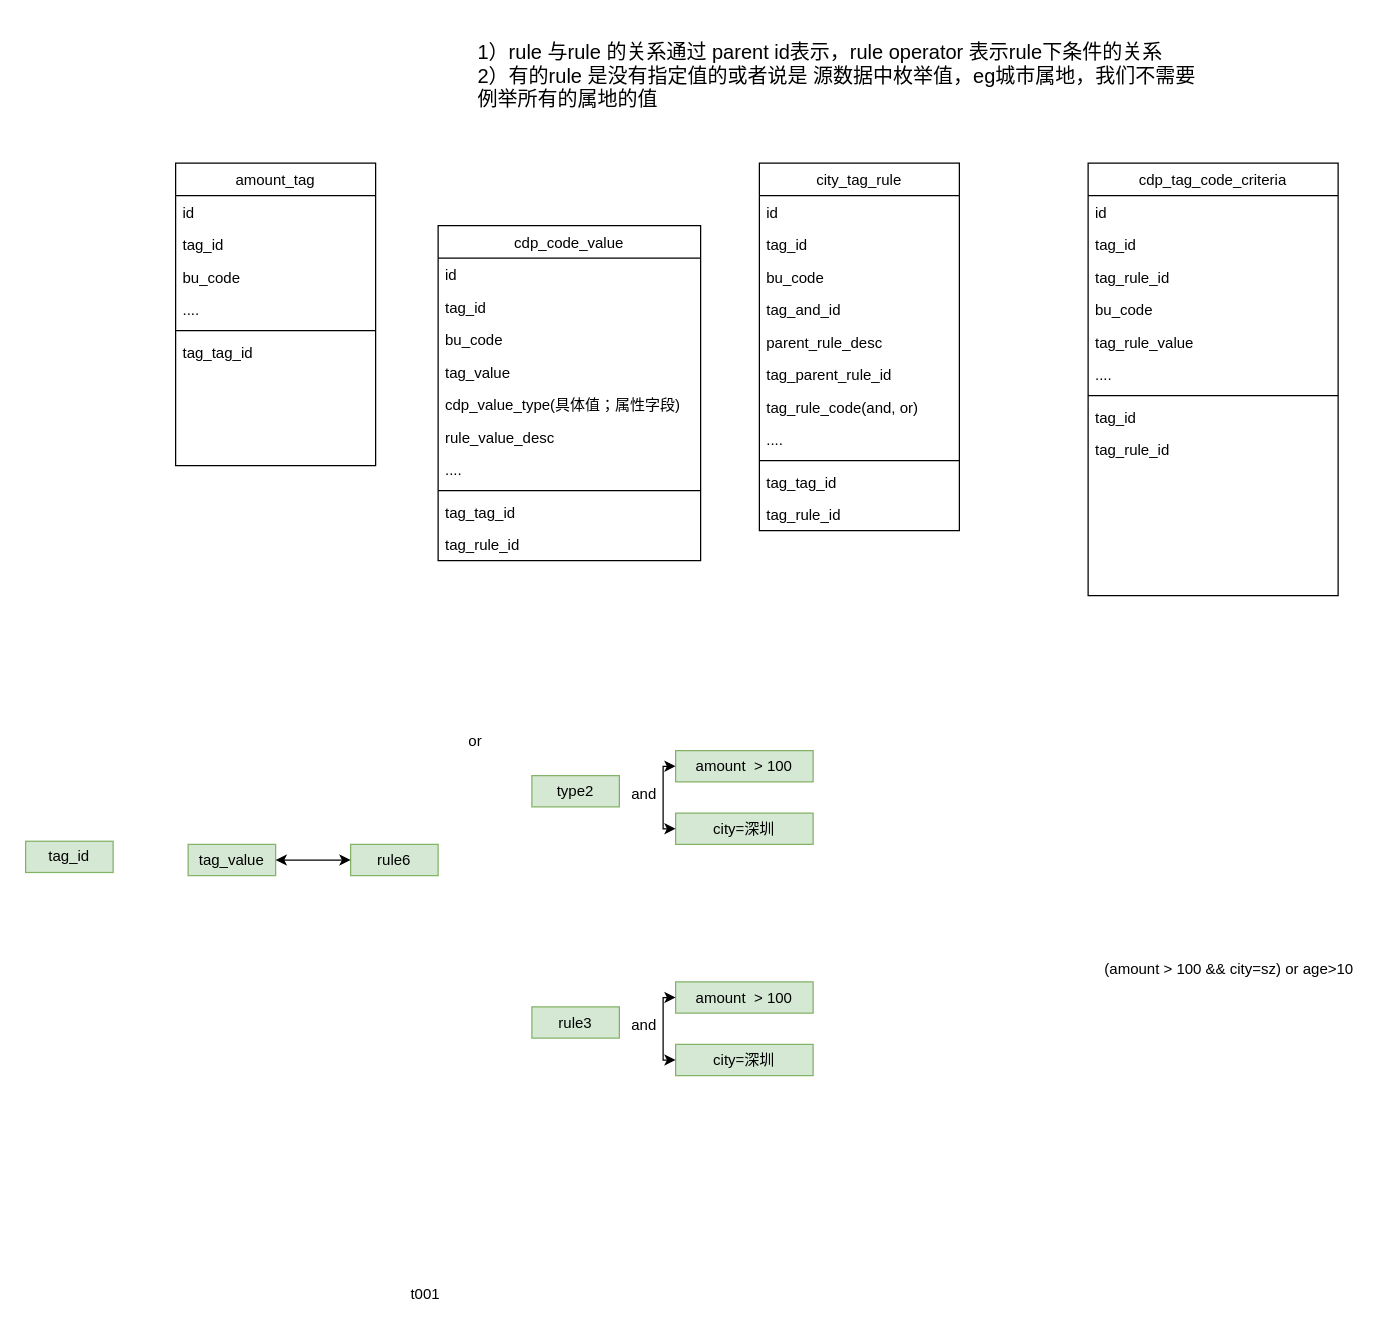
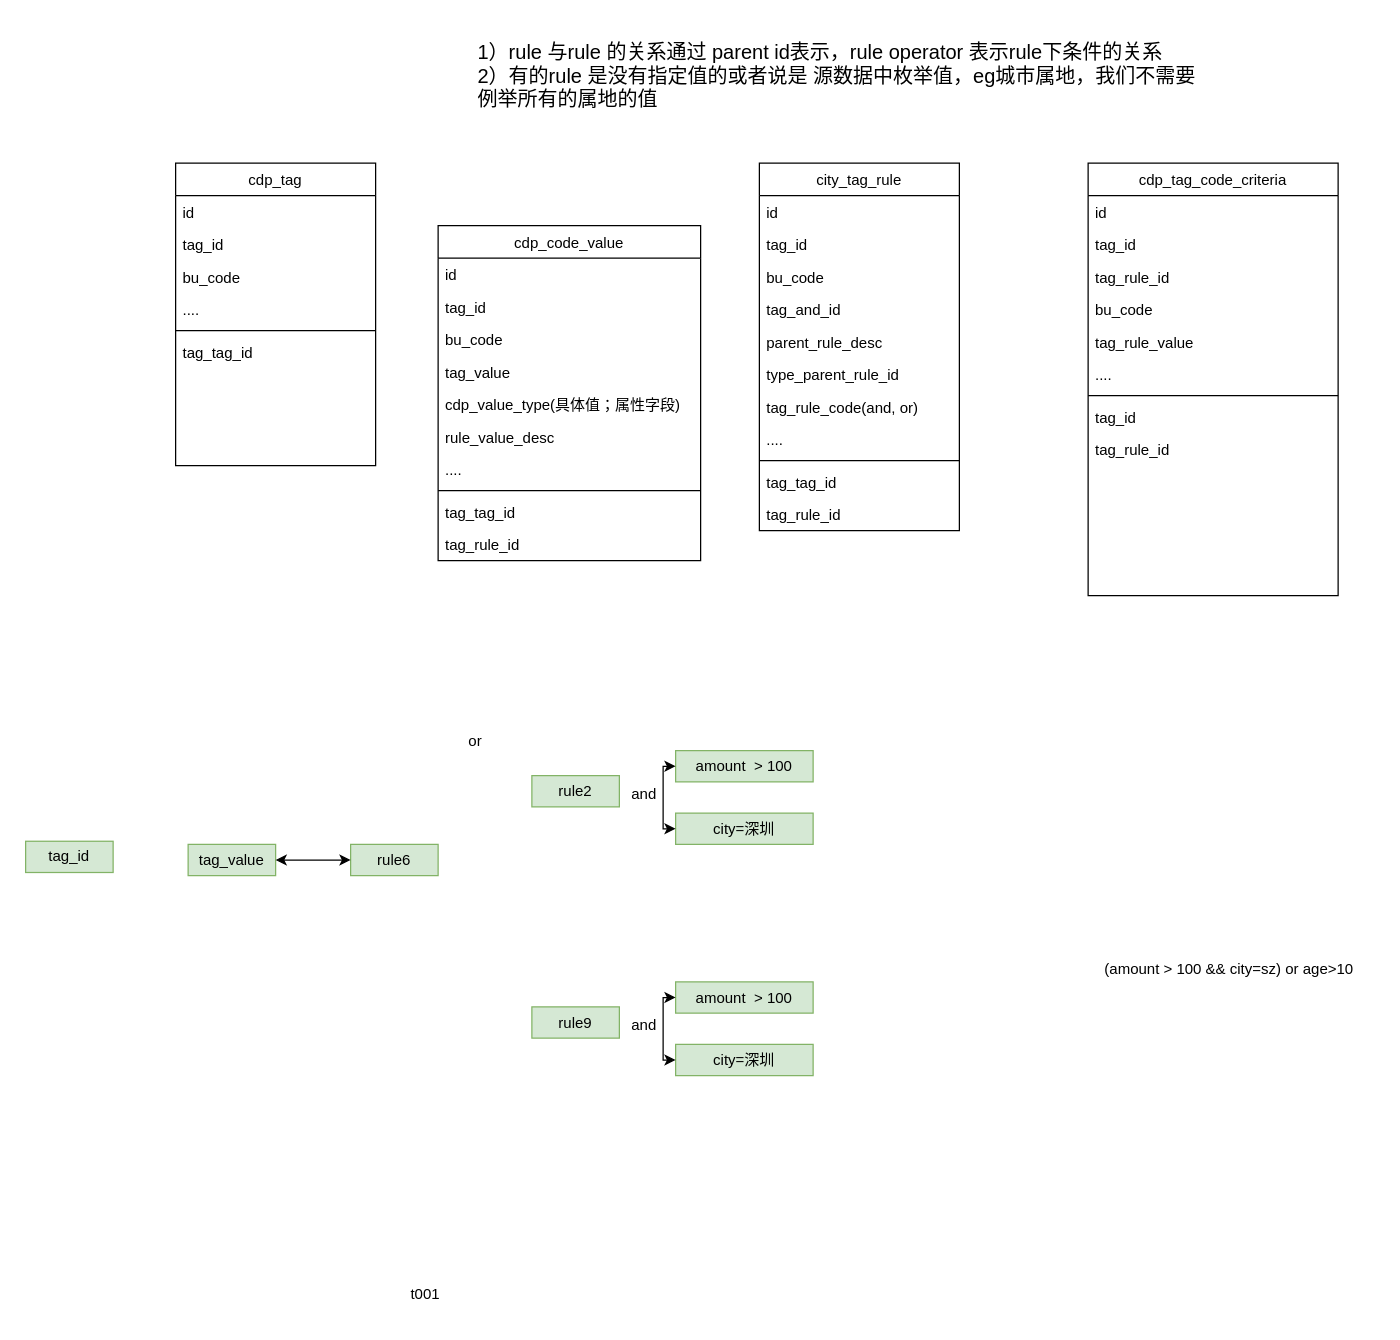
(275, 180) -> (275, 180)
(838, 375) -> (842, 375)
(576, 792) -> (576, 792)
(576, 1023) -> (576, 1023)
